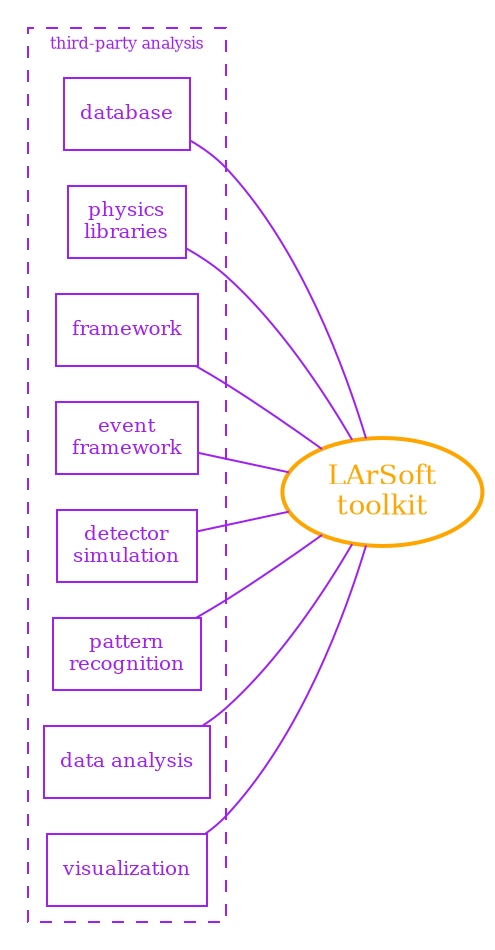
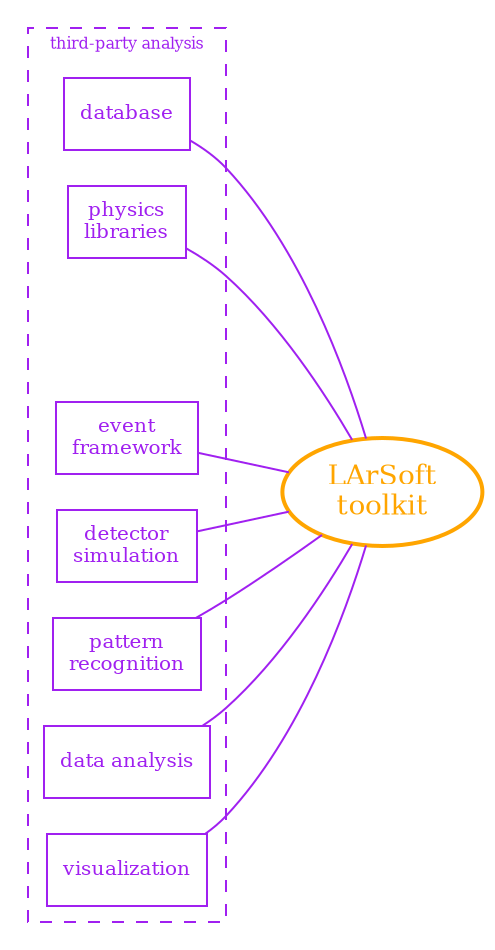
(127, 330) -> none
